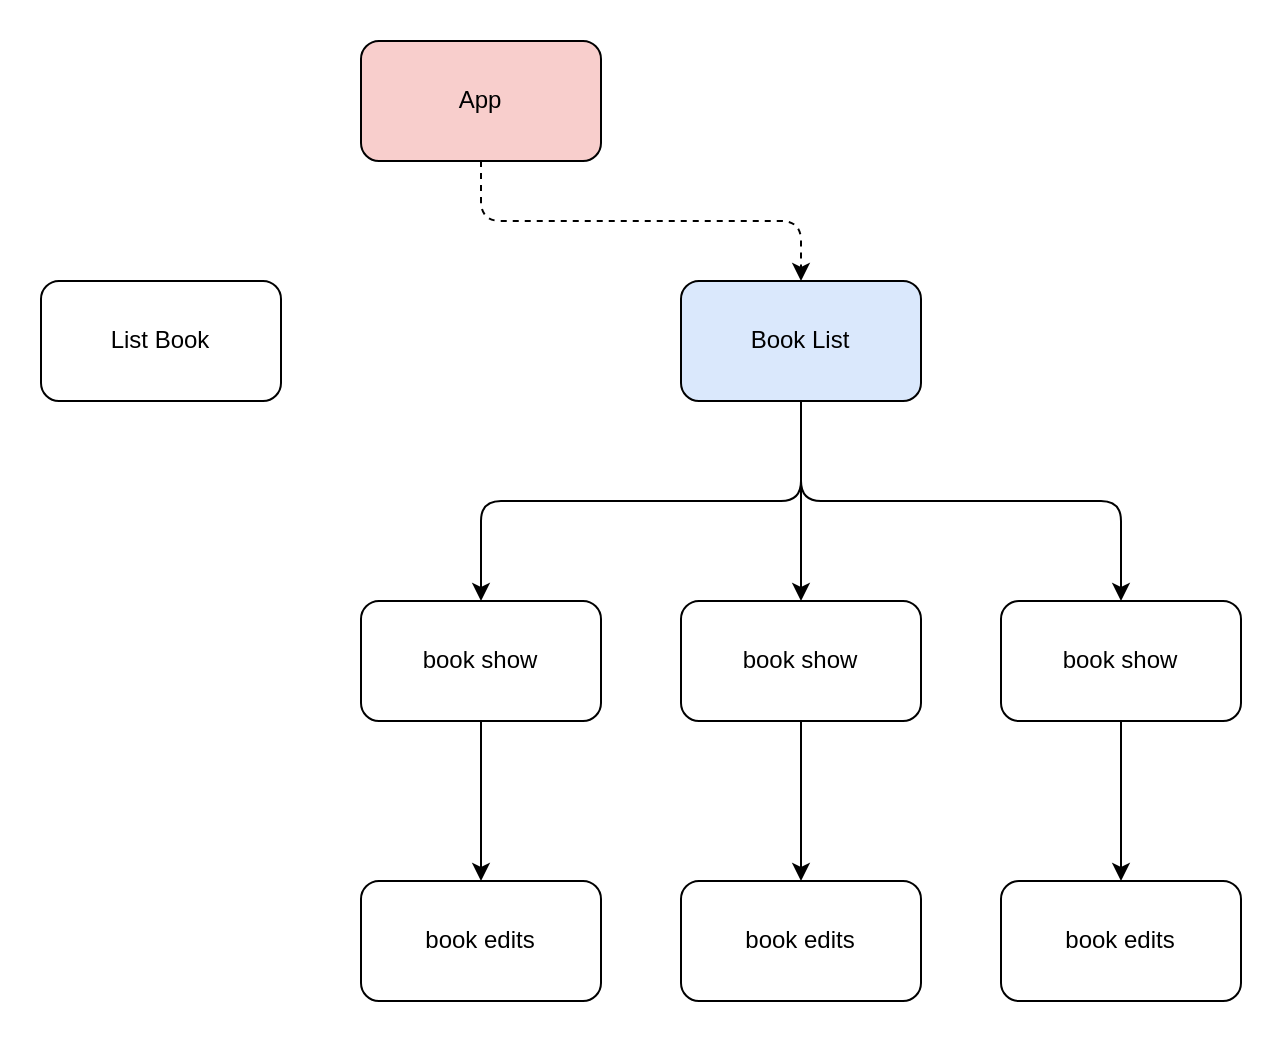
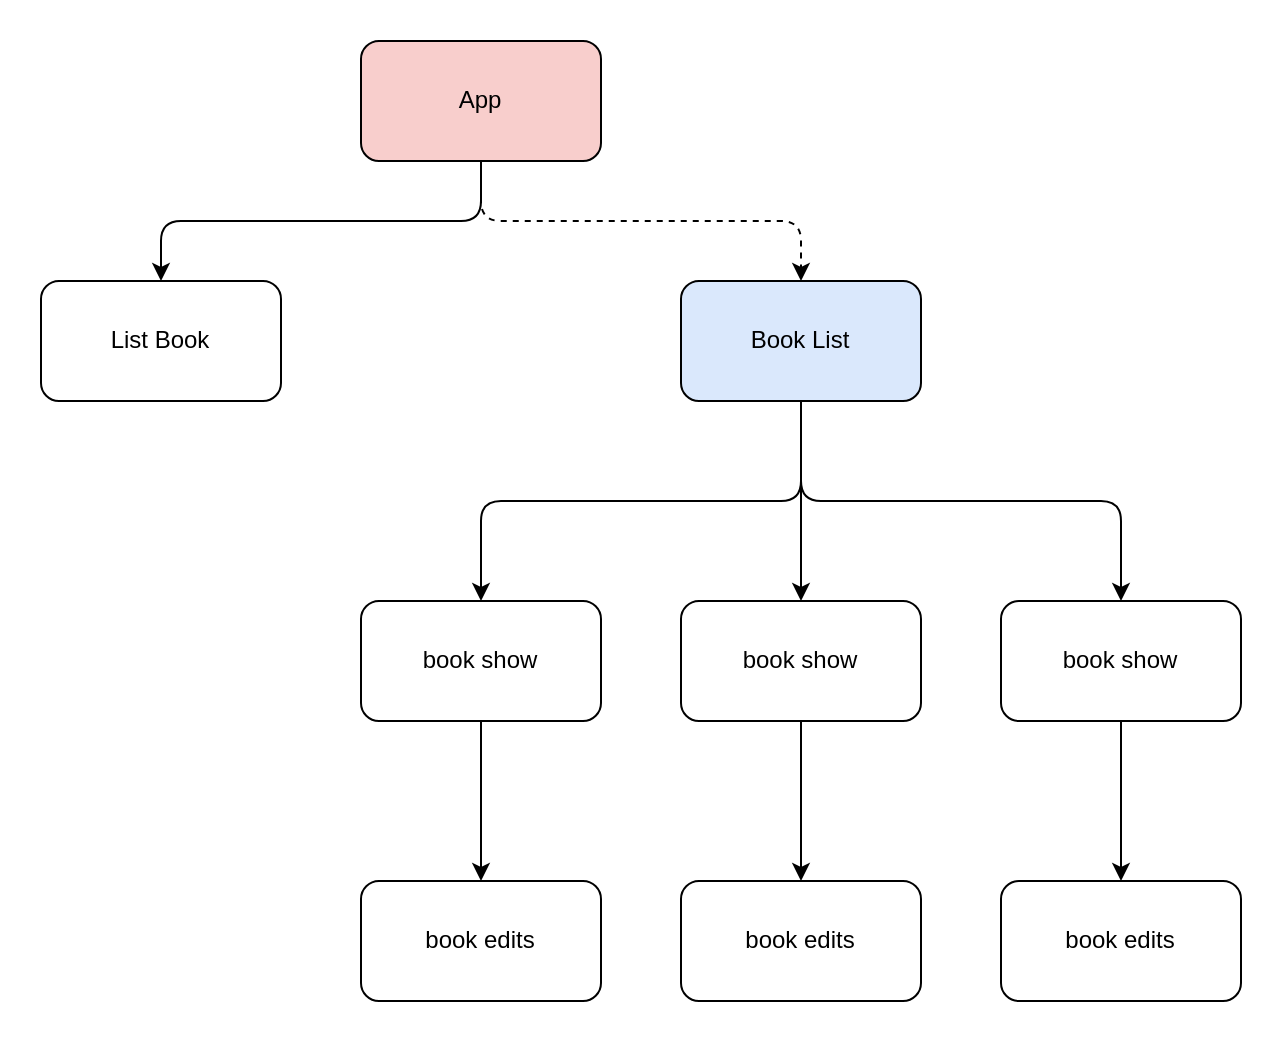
none -> (303, 221)
